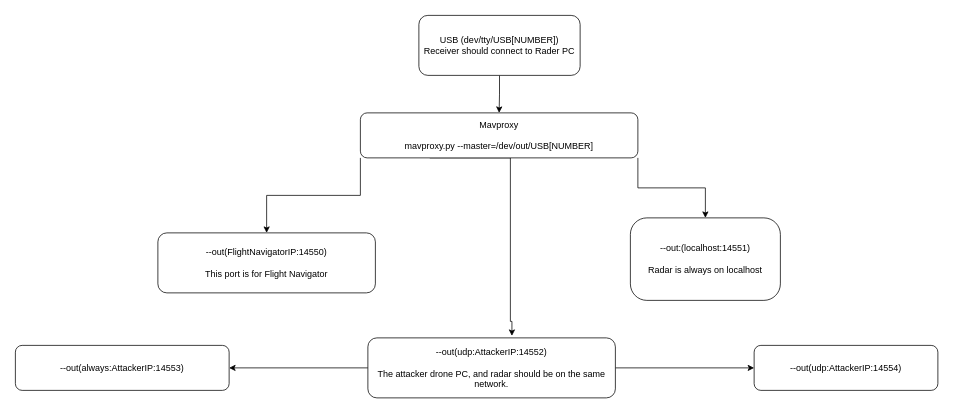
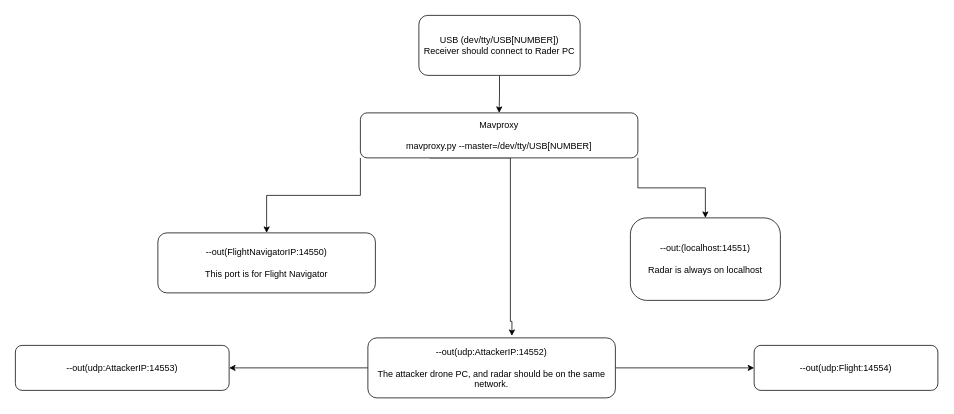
(499, 135) -> (499, 135)
(122, 368) -> (122, 368)
(846, 368) -> (846, 368)
